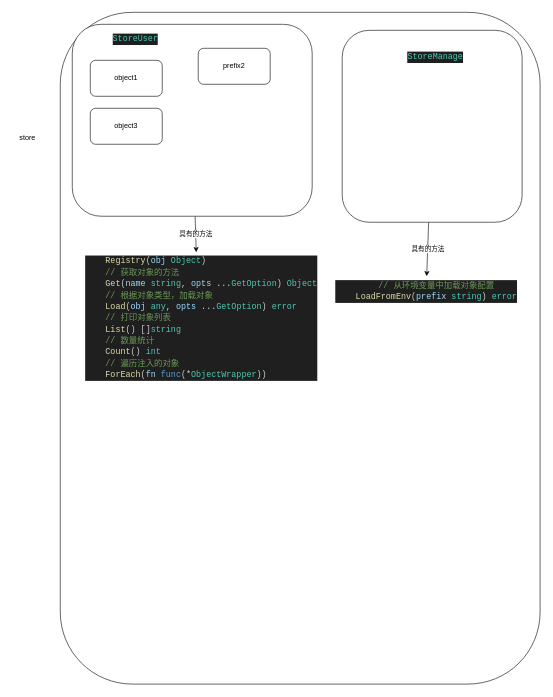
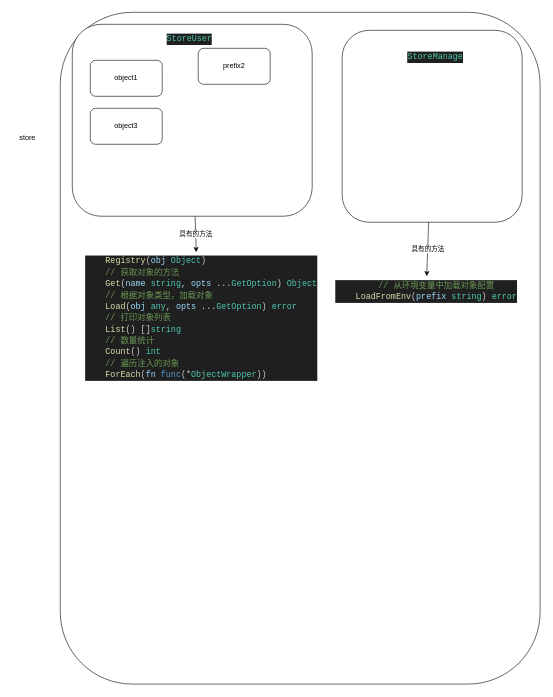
(135, 39) -> (189, 39)
